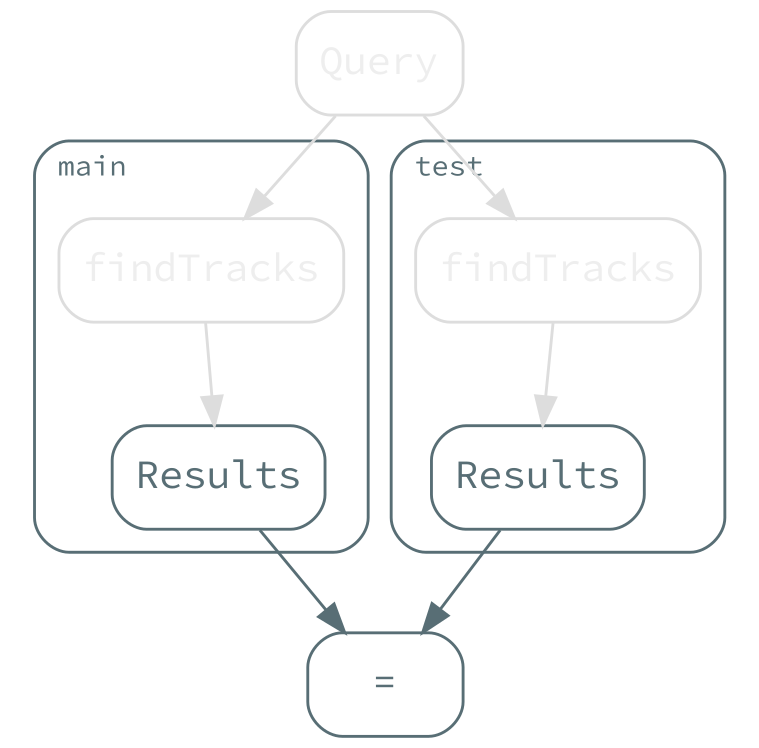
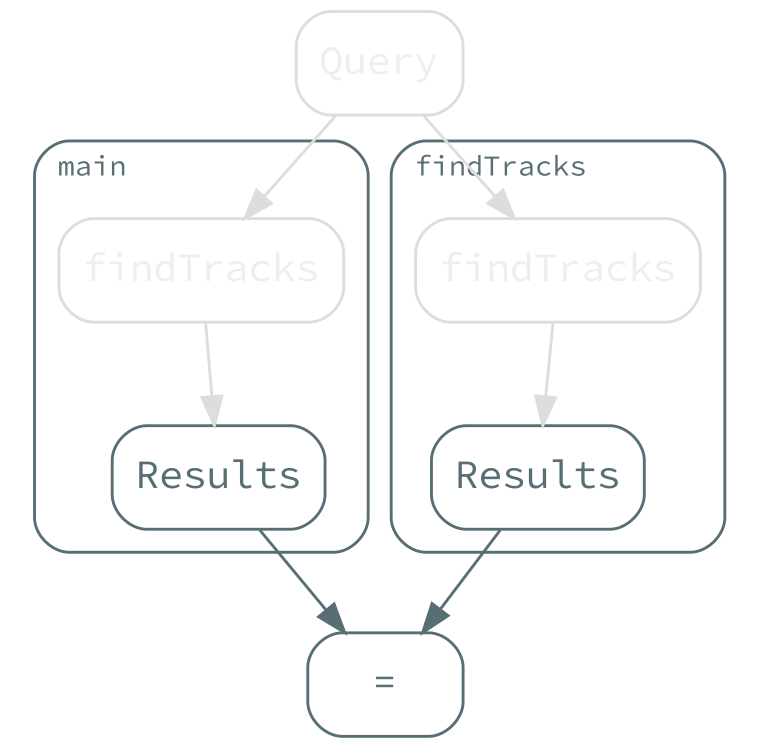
(450, 168) -> (502, 168)
